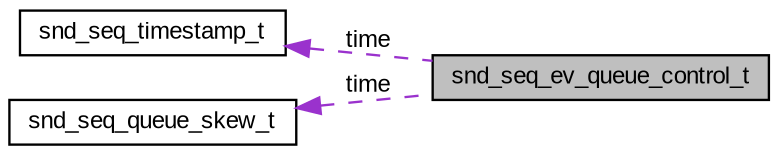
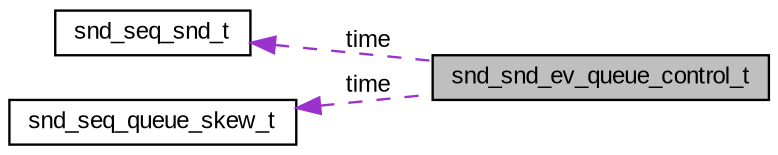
(153, 33) -> (153, 33)
(601, 78) -> (601, 78)
